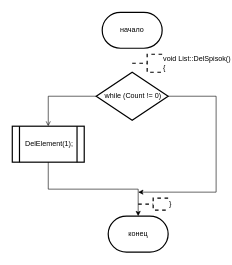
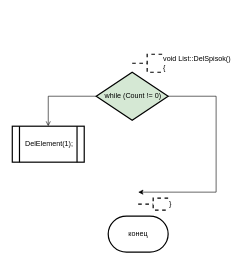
(132, 30) -> none
(132, 96) -> (132, 96)
(48, 188) -> none
